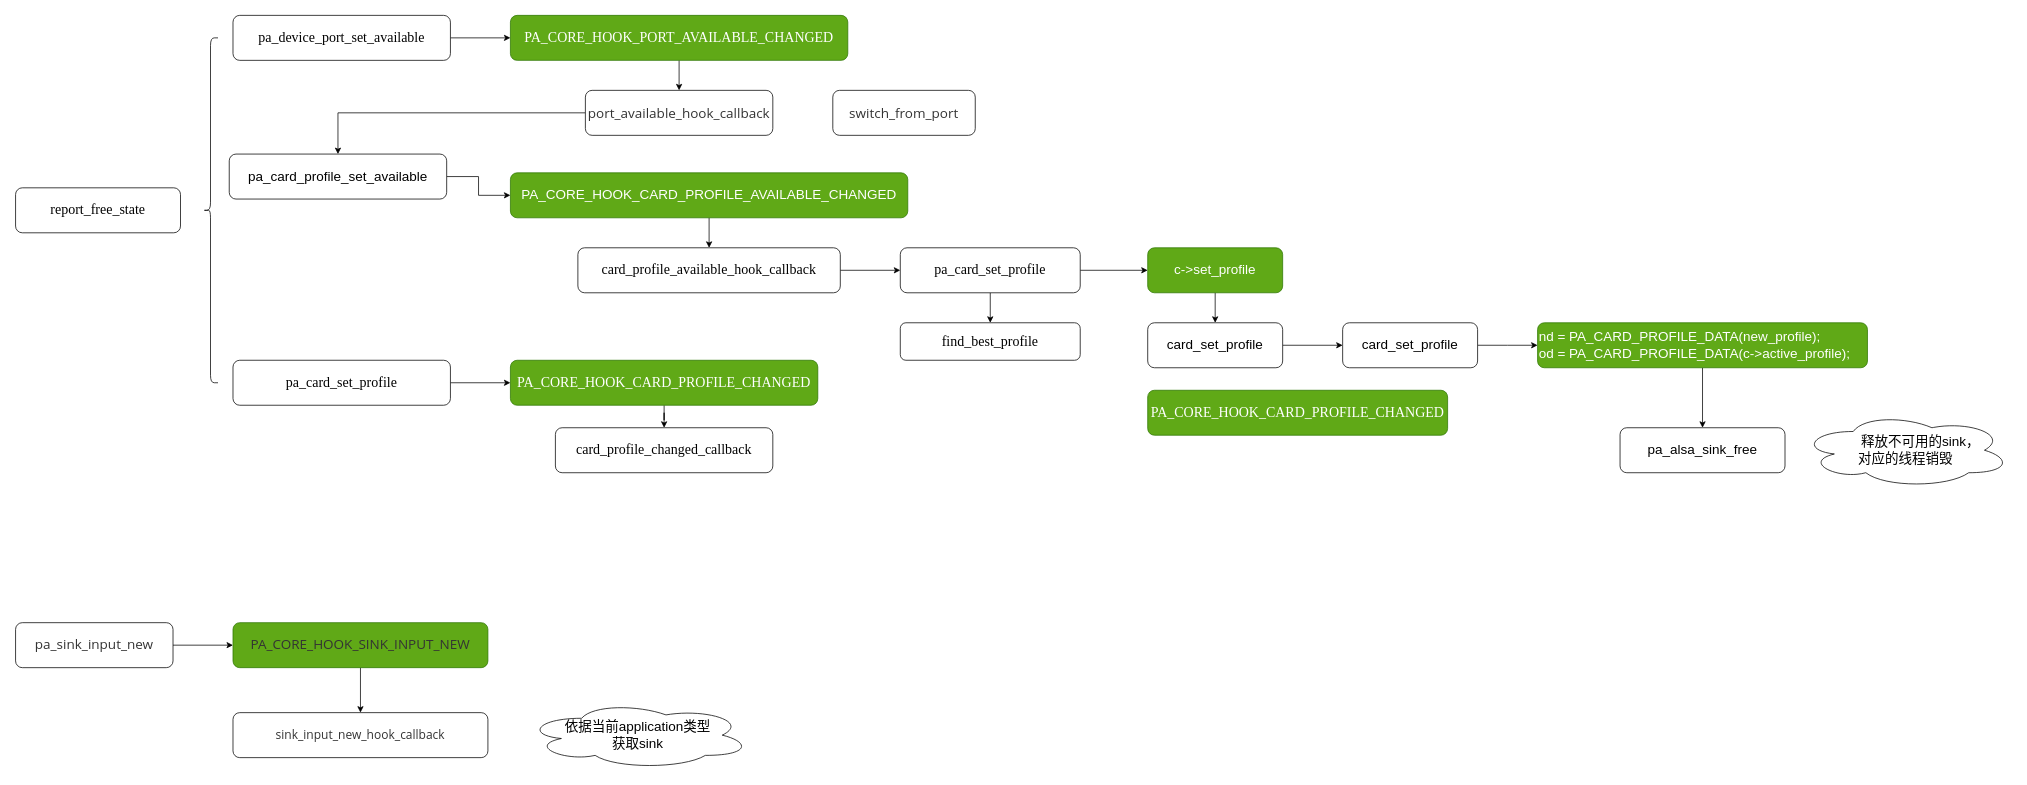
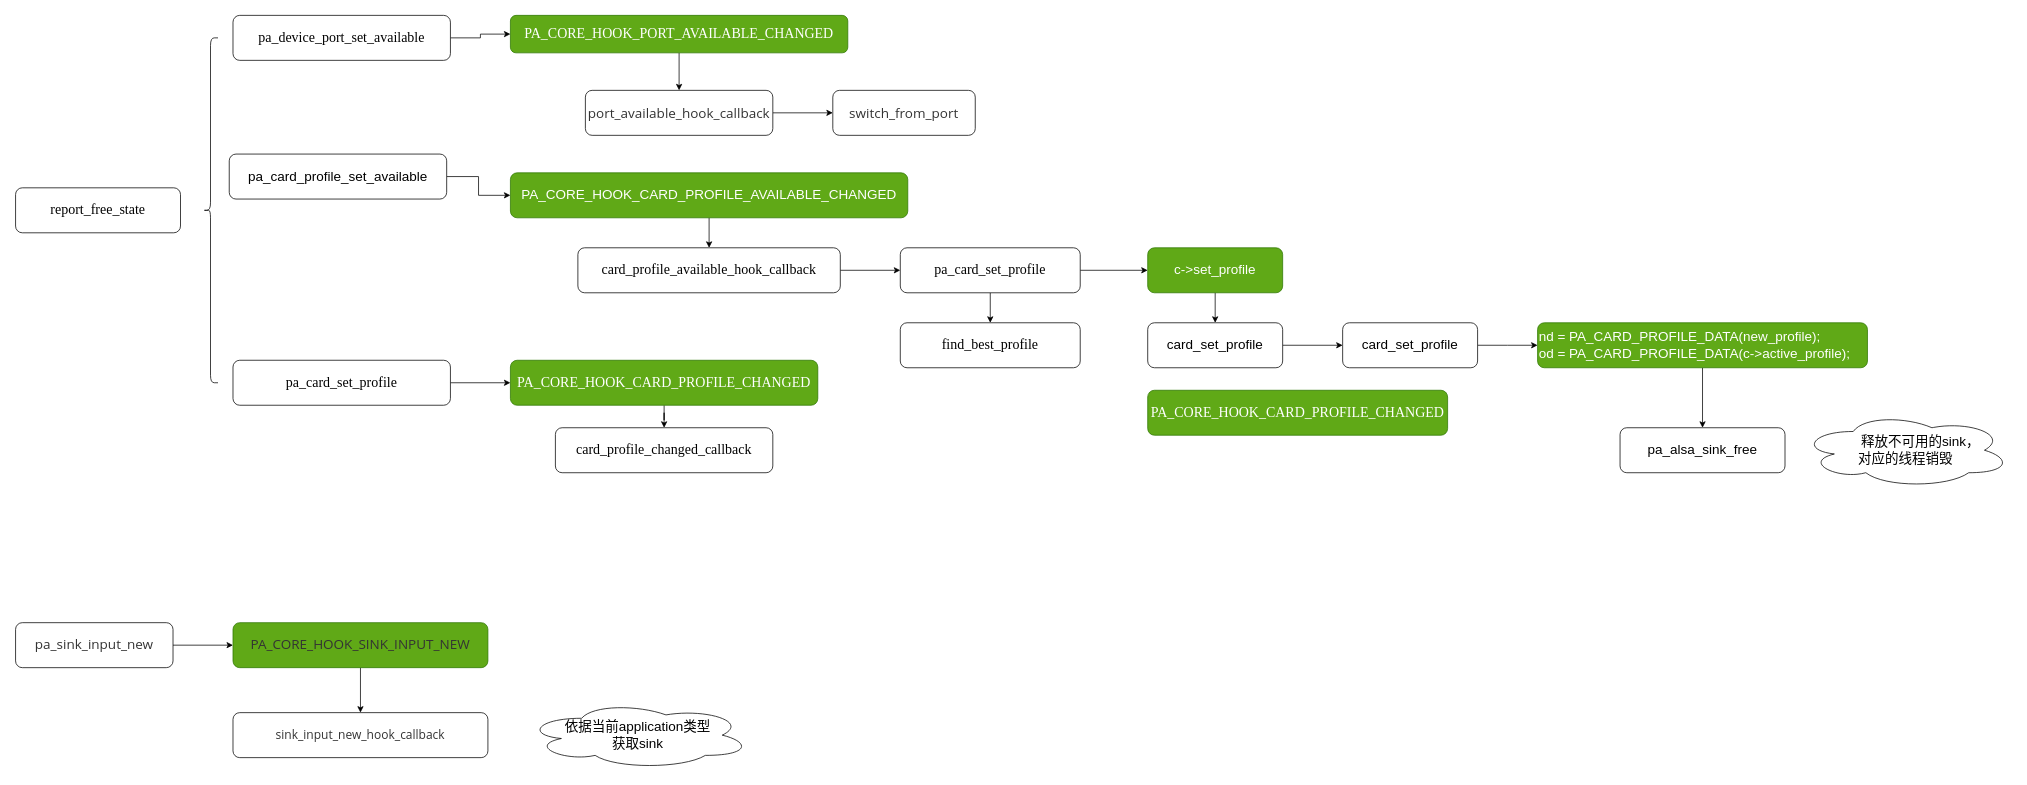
(679, 38) -> (679, 34)
(338, 113) -> (826, 113)
(990, 342) -> (990, 345)
